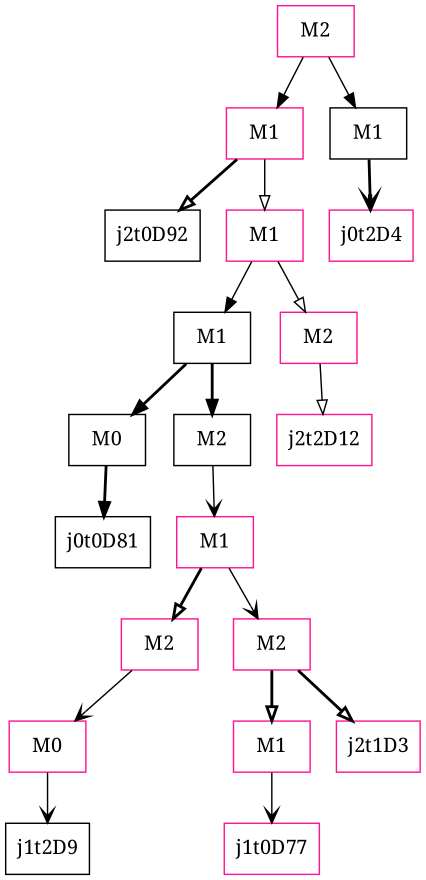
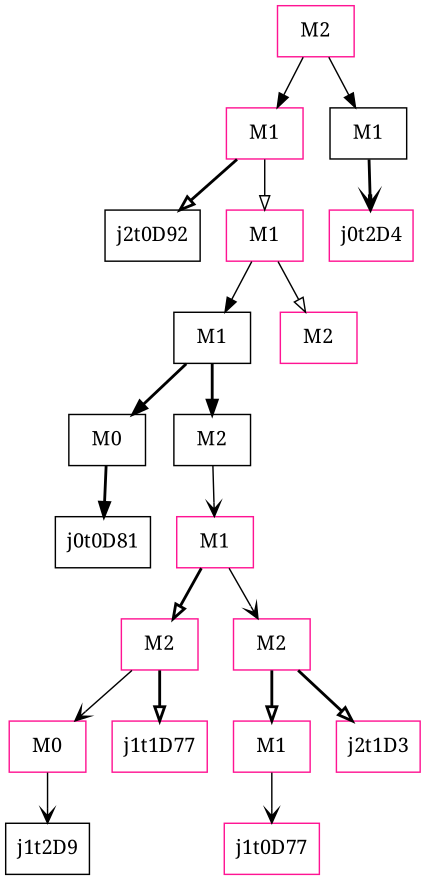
(324, 440) -> none
none -> (160, 747)
